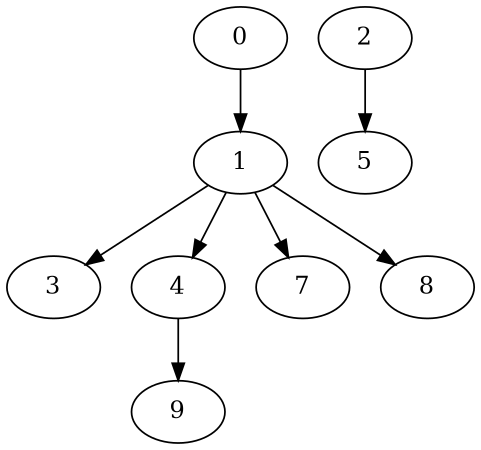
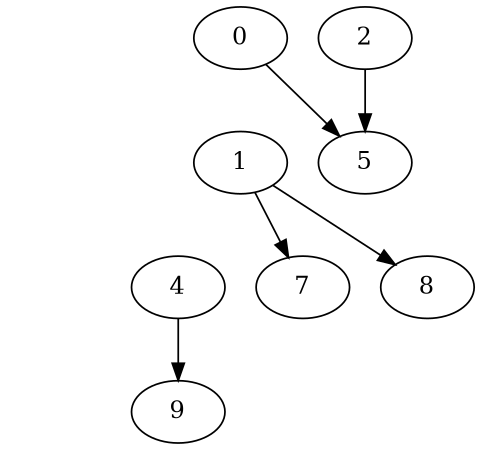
(241, 92) -> (296, 94)
(213, 217) -> none
(54, 287) -> none
